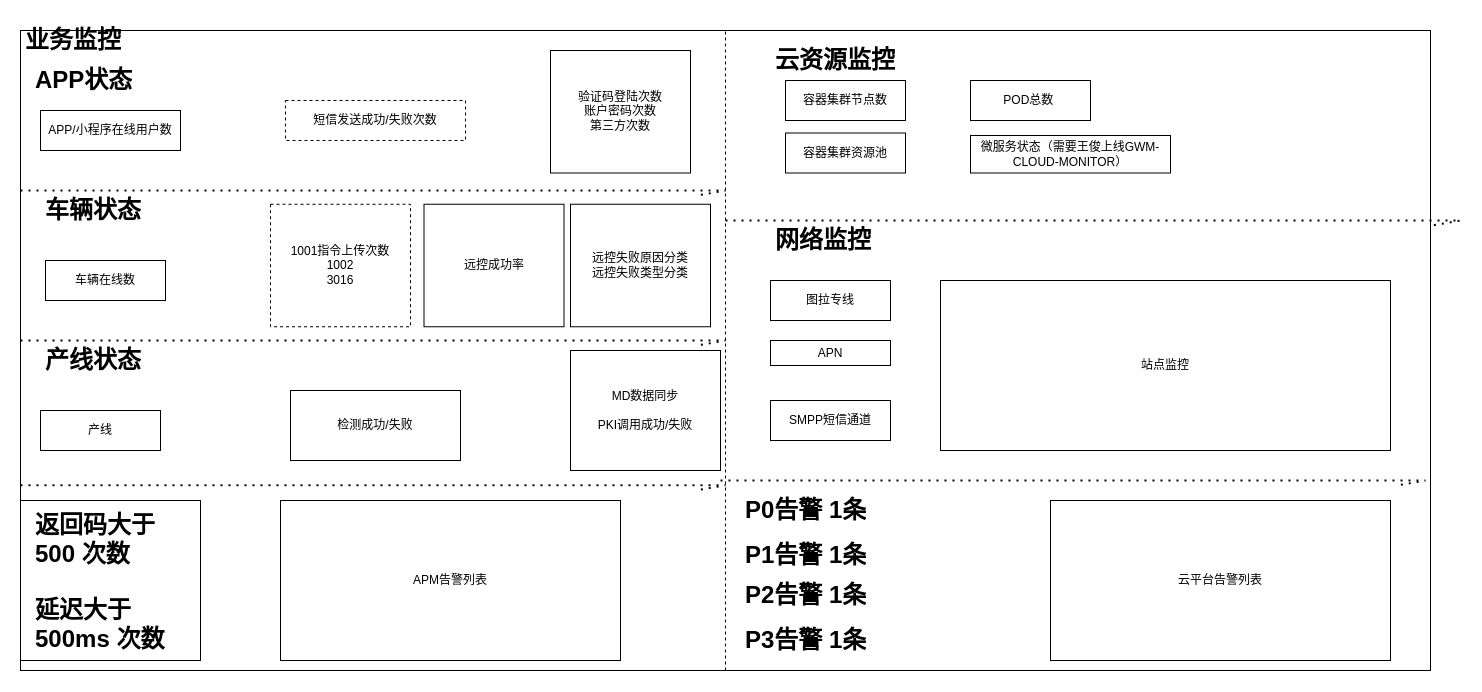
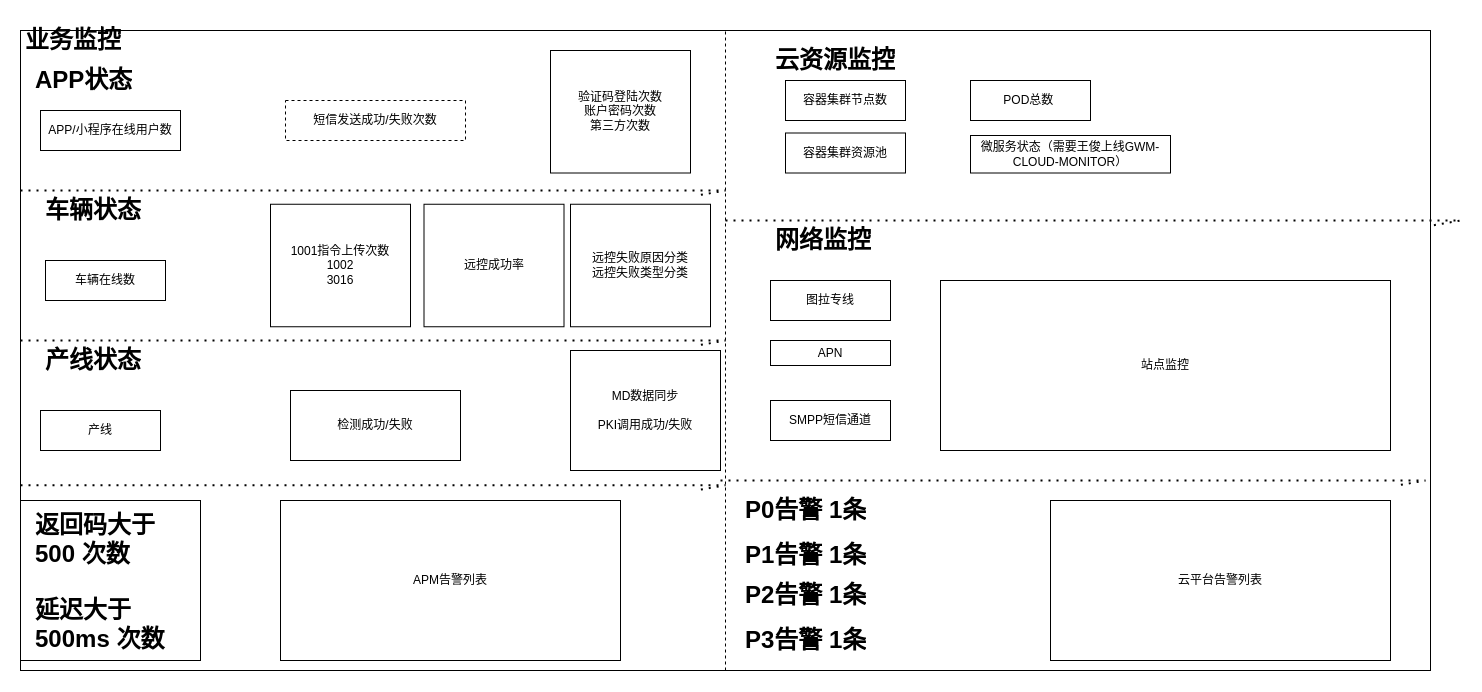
(341, 266) -> (341, 266)
